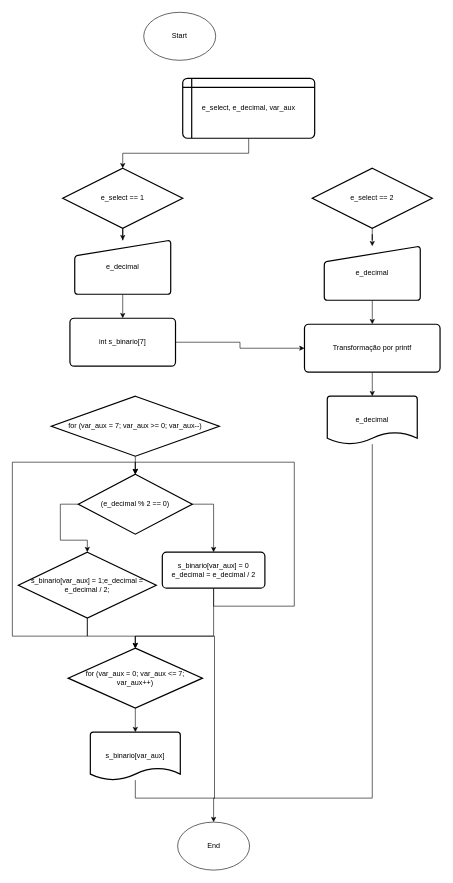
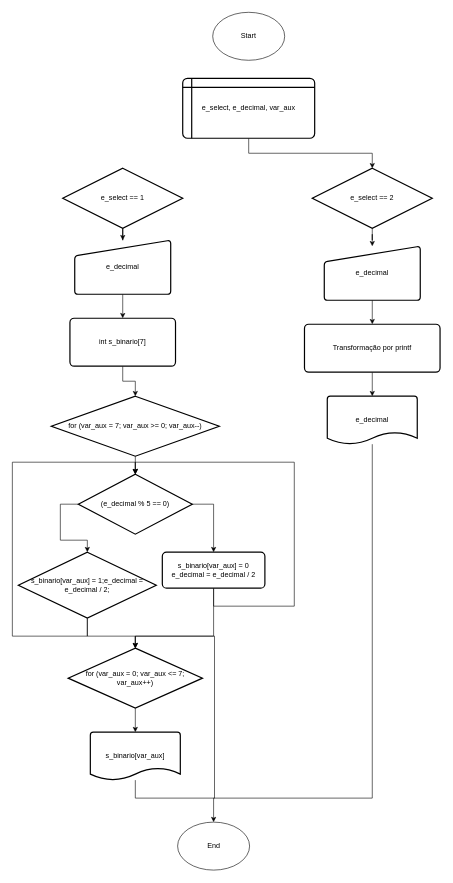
(180, 36) -> (249, 36)
(123, 155) -> none
none -> (372, 155)
(239, 342) -> (135, 390)
(135, 504) -> (135, 504)
